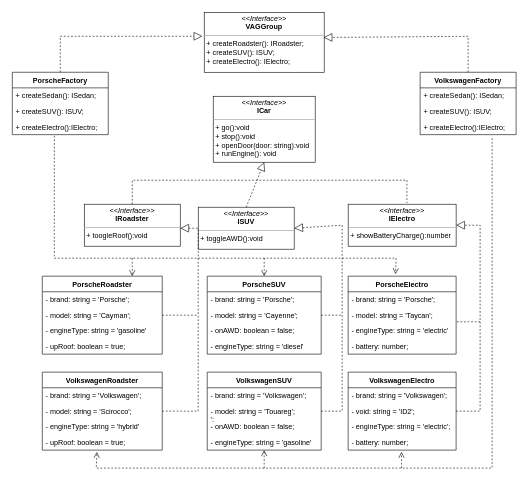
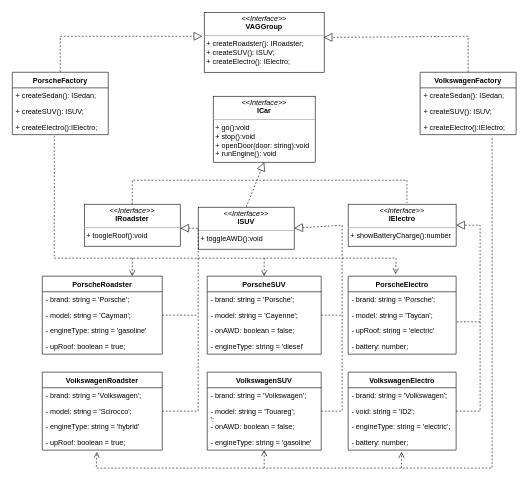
(408, 331) -> (401, 331)
